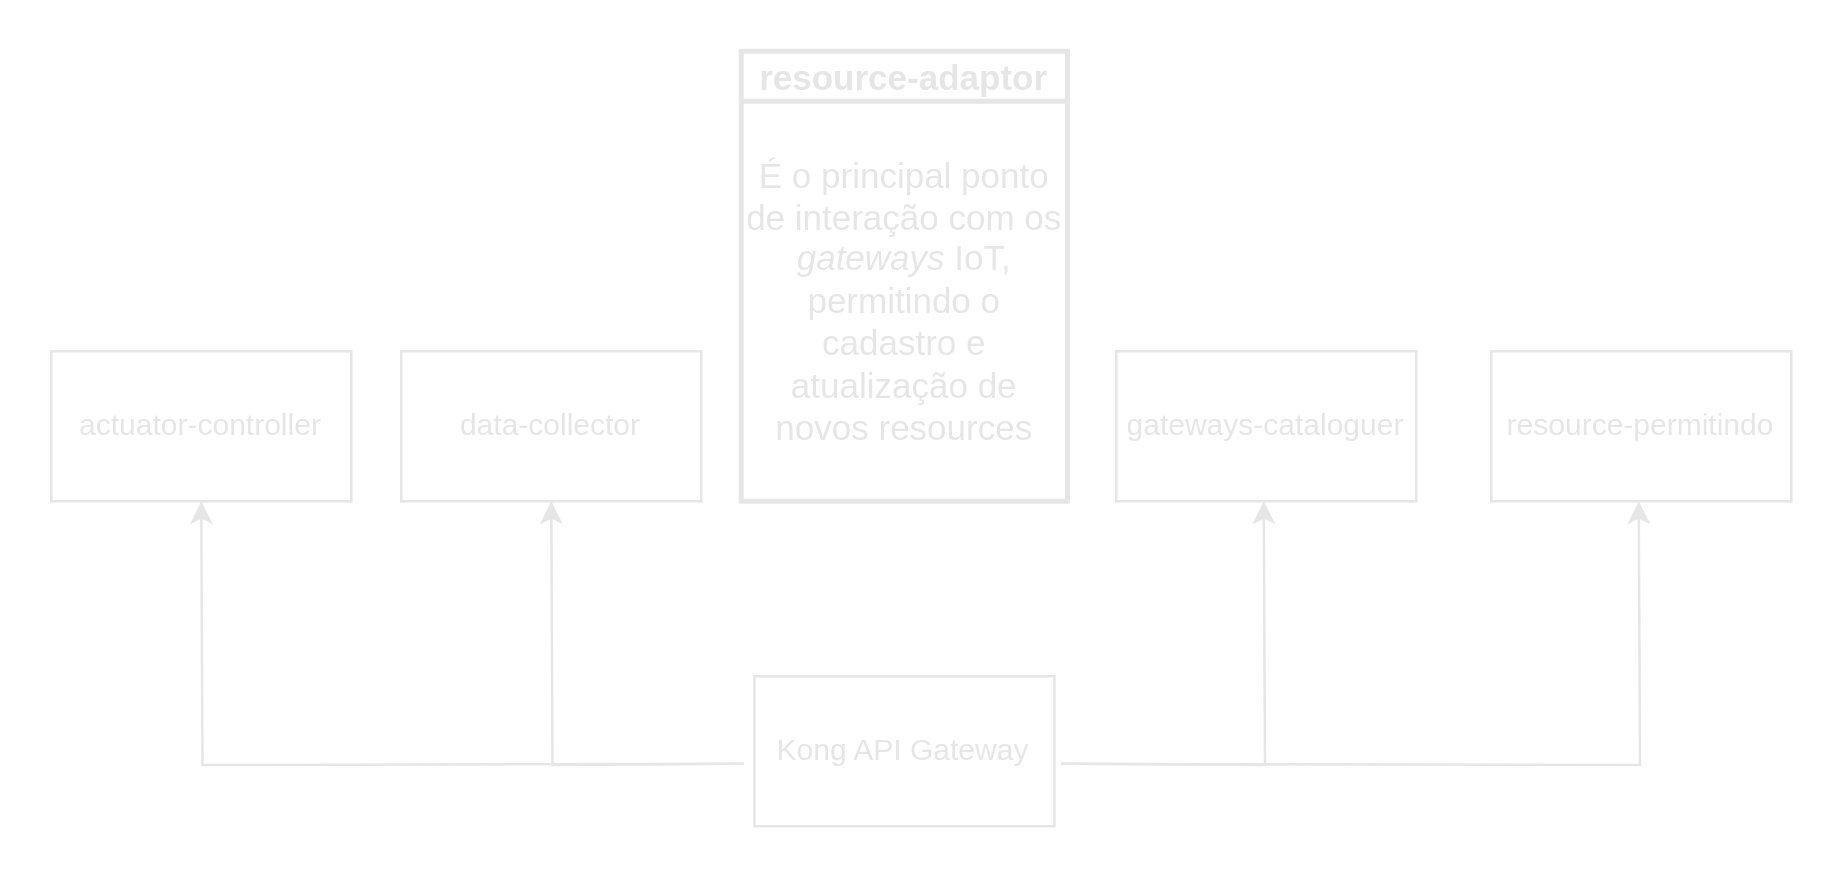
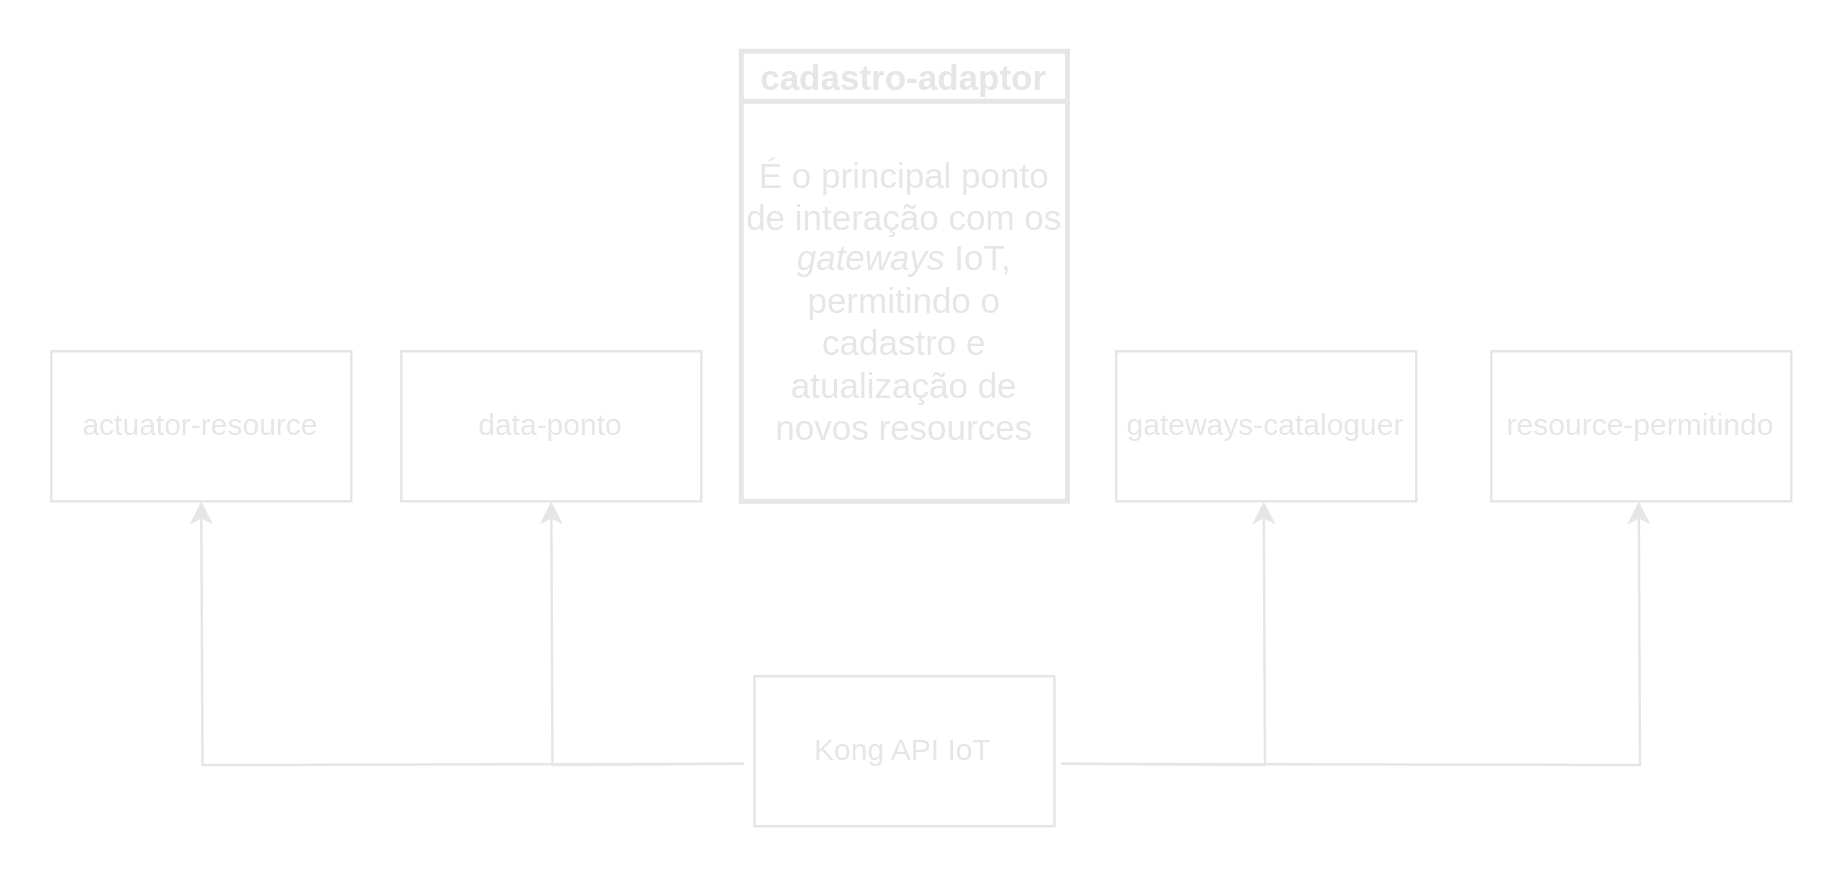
(903, 78) -> (903, 78)
(201, 426) -> (201, 426)
(551, 426) -> (551, 426)
(904, 751) -> (904, 751)
